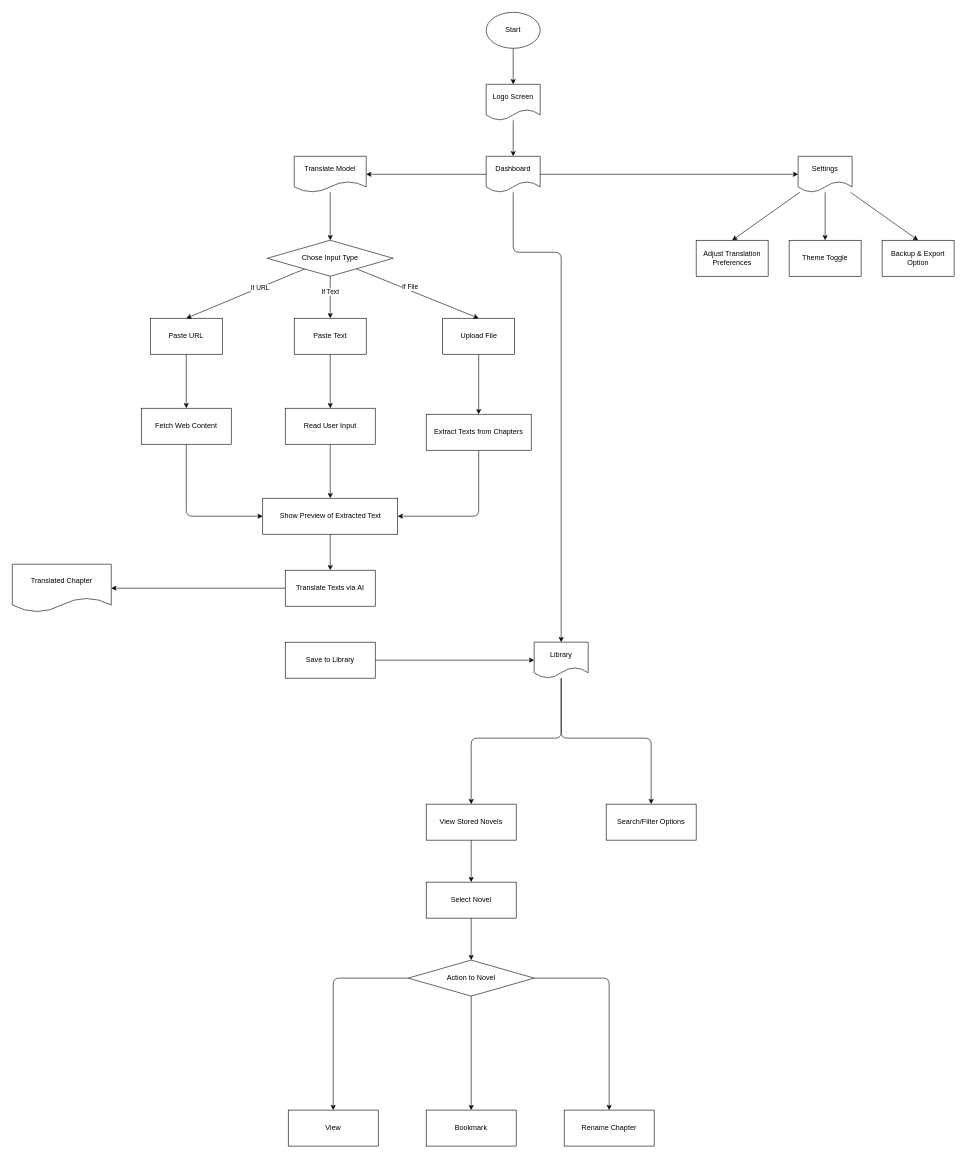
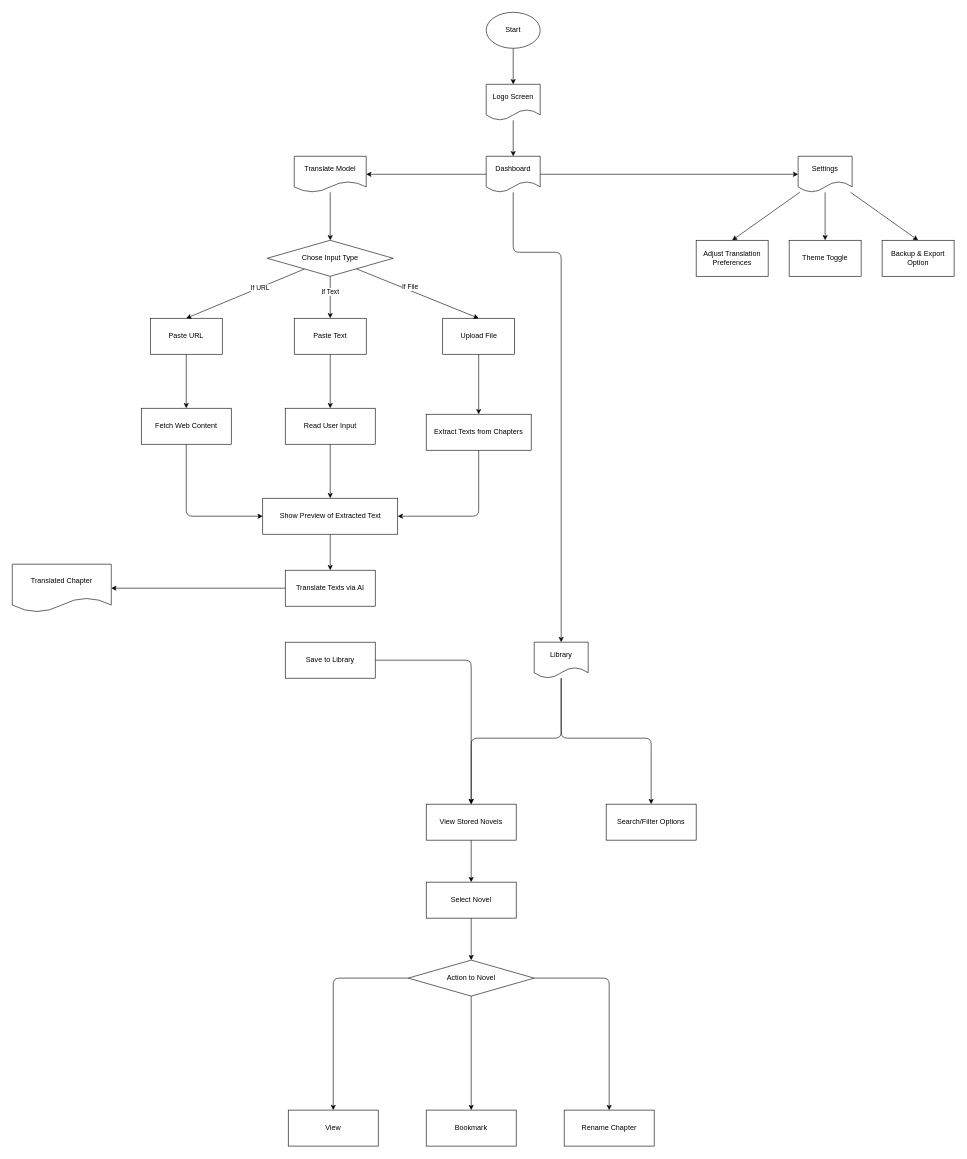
(528, 660) -> (471, 697)
